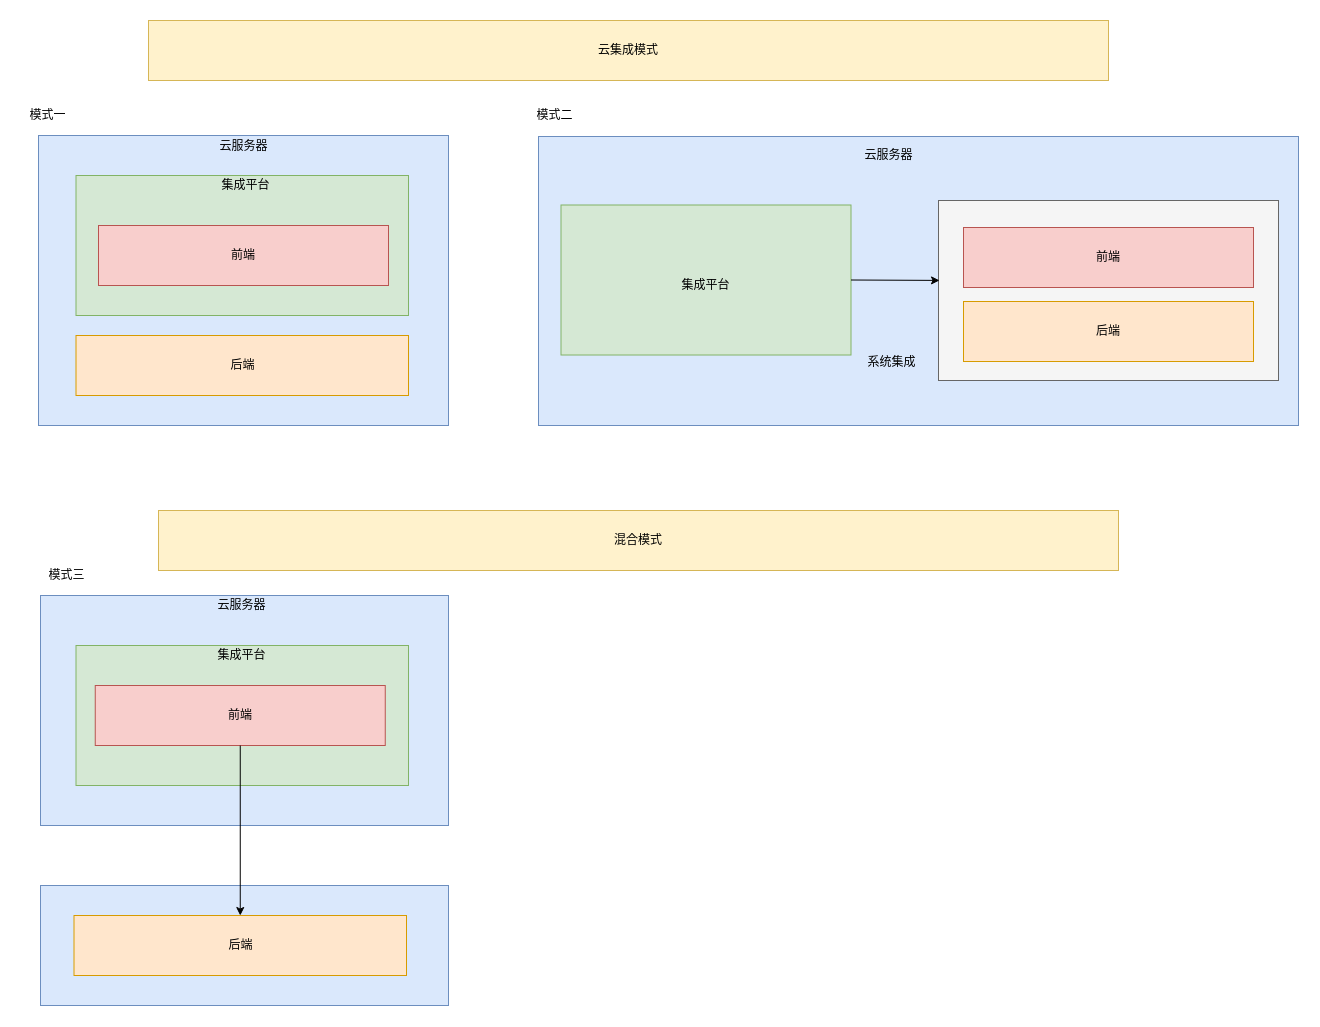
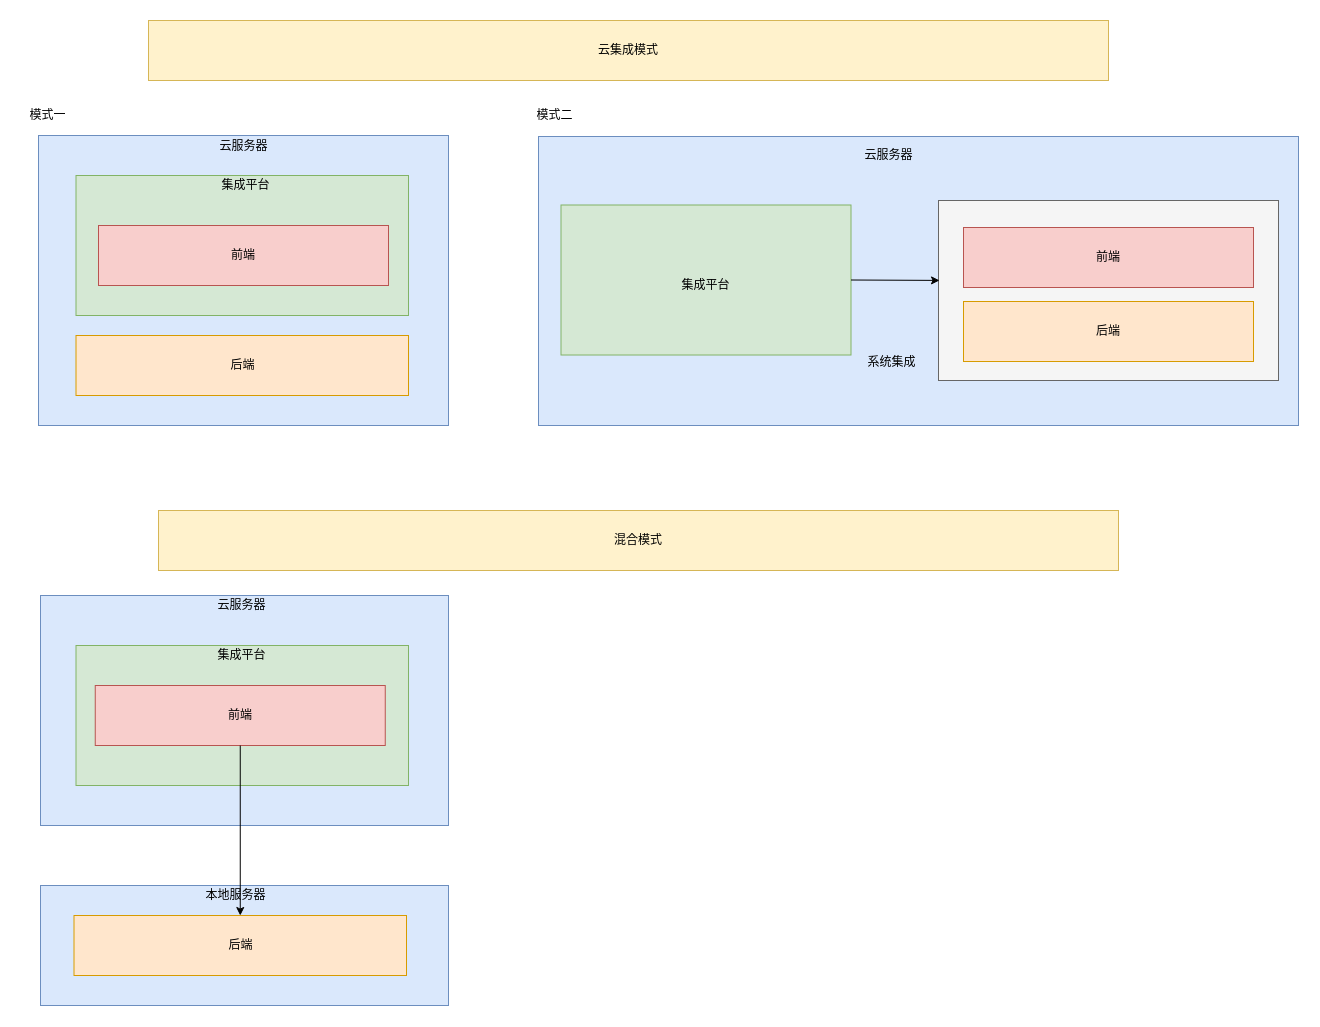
(67, 576) -> none
none -> (236, 896)
